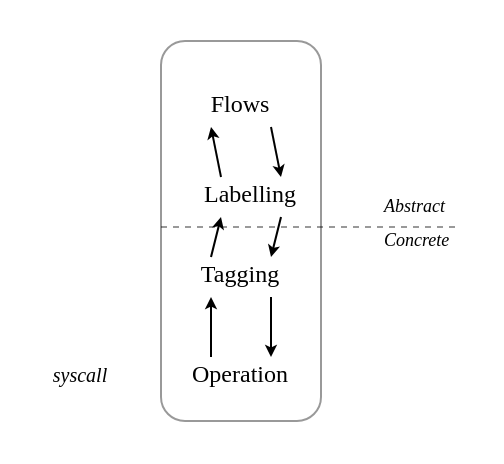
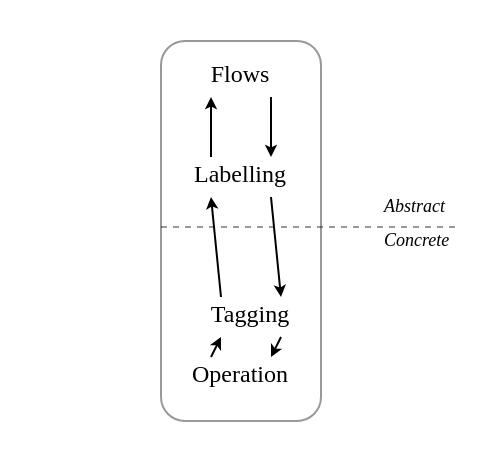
(241, 107) -> (241, 77)
(251, 197) -> (241, 177)
(241, 277) -> (251, 317)
(81, 377) -> none
